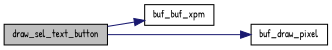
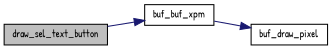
(174, 35) -> (227, 24)
